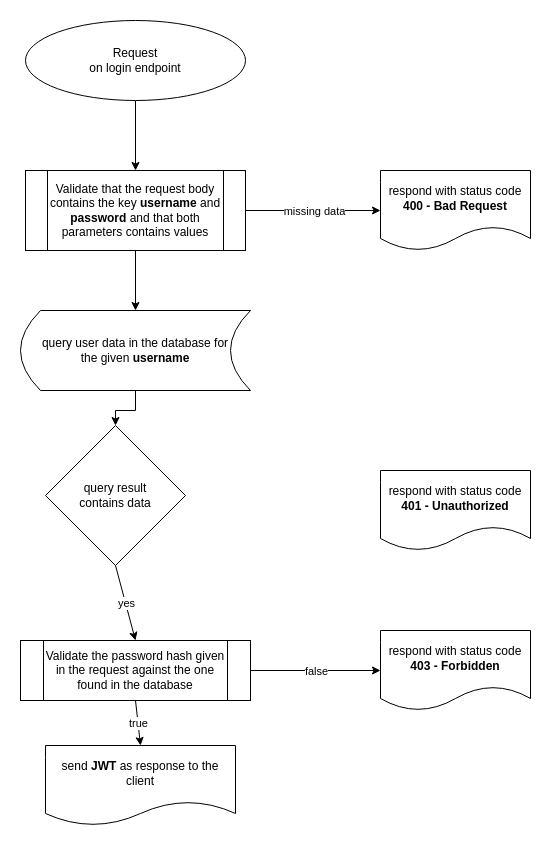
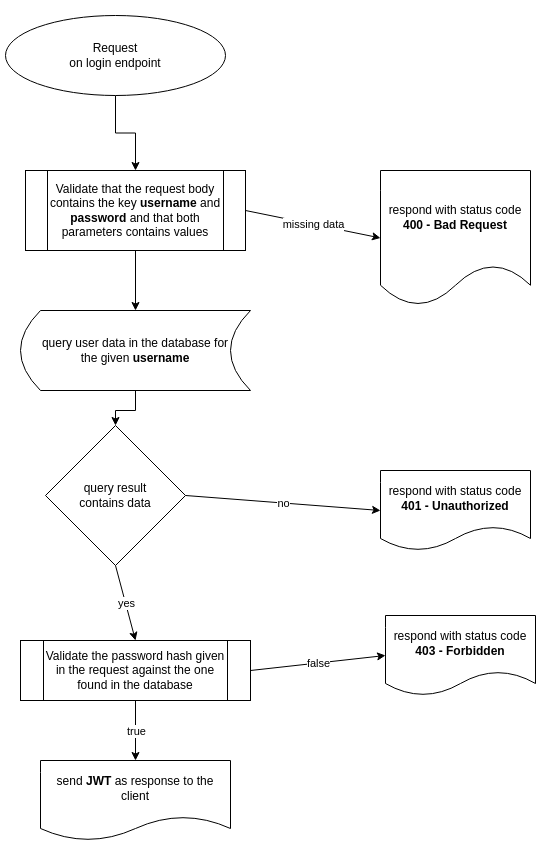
(136, 61) -> (116, 56)
(456, 211) -> (456, 238)
none -> (279, 503)
(456, 671) -> (461, 656)
(141, 786) -> (136, 801)
